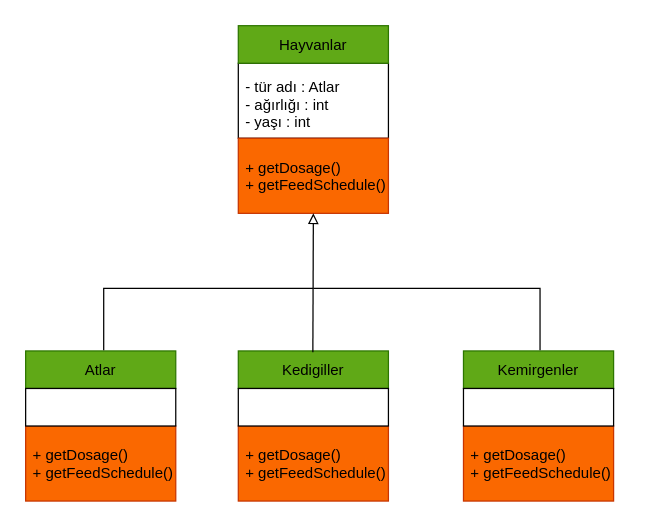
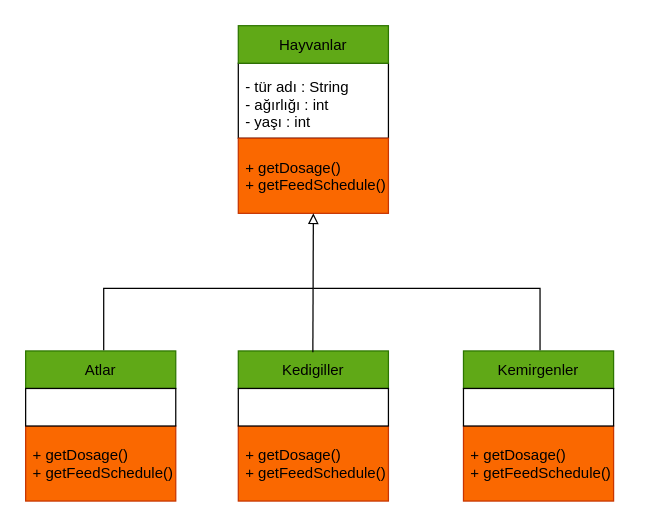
(305, 87) -> (309, 87)
